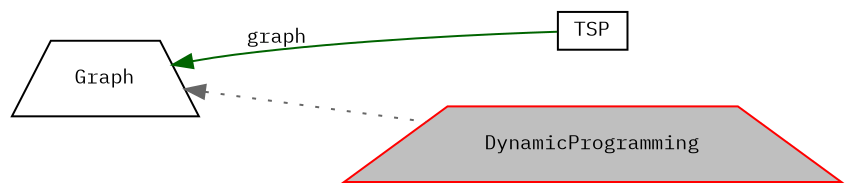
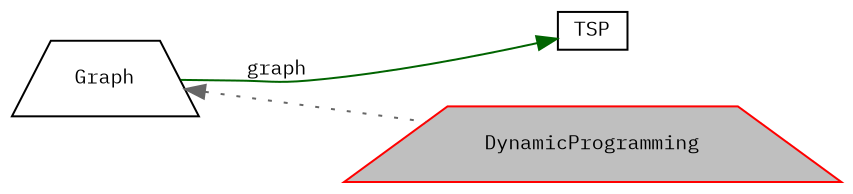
(374, 41) -> (360, 75)
